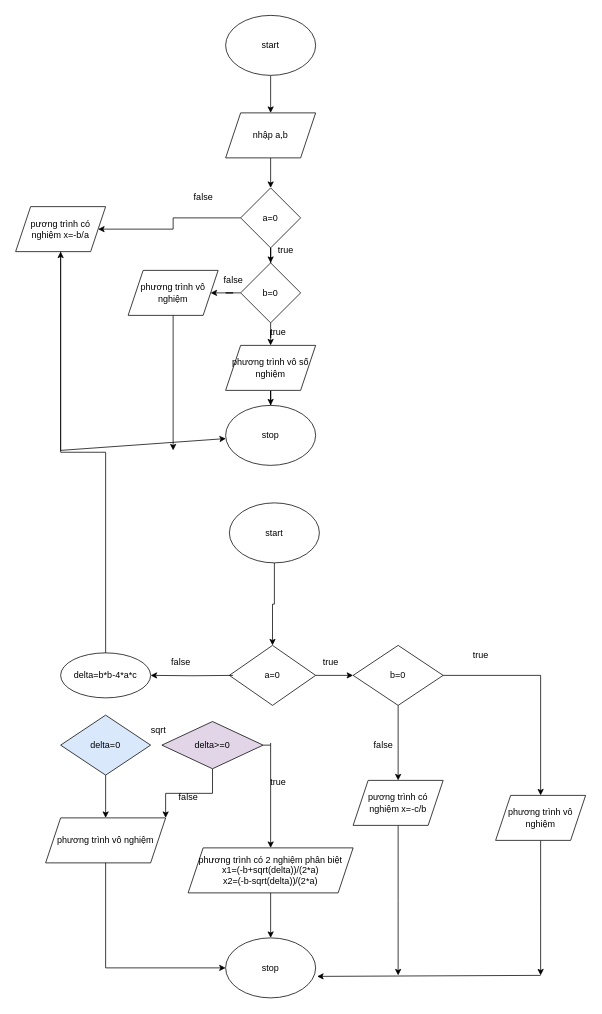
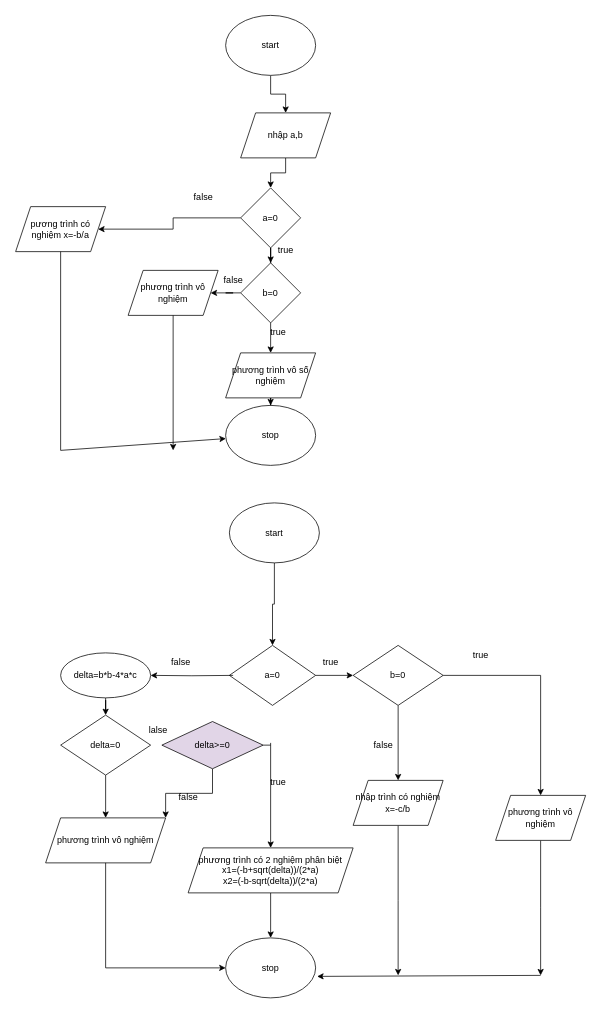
(270, 135) -> (285, 135)
(270, 368) -> (270, 375)
(105, 530) -> (105, 710)
(158, 730) -> (158, 730)
(105, 745) -> (105, 745)
(398, 803) -> (398, 803)
